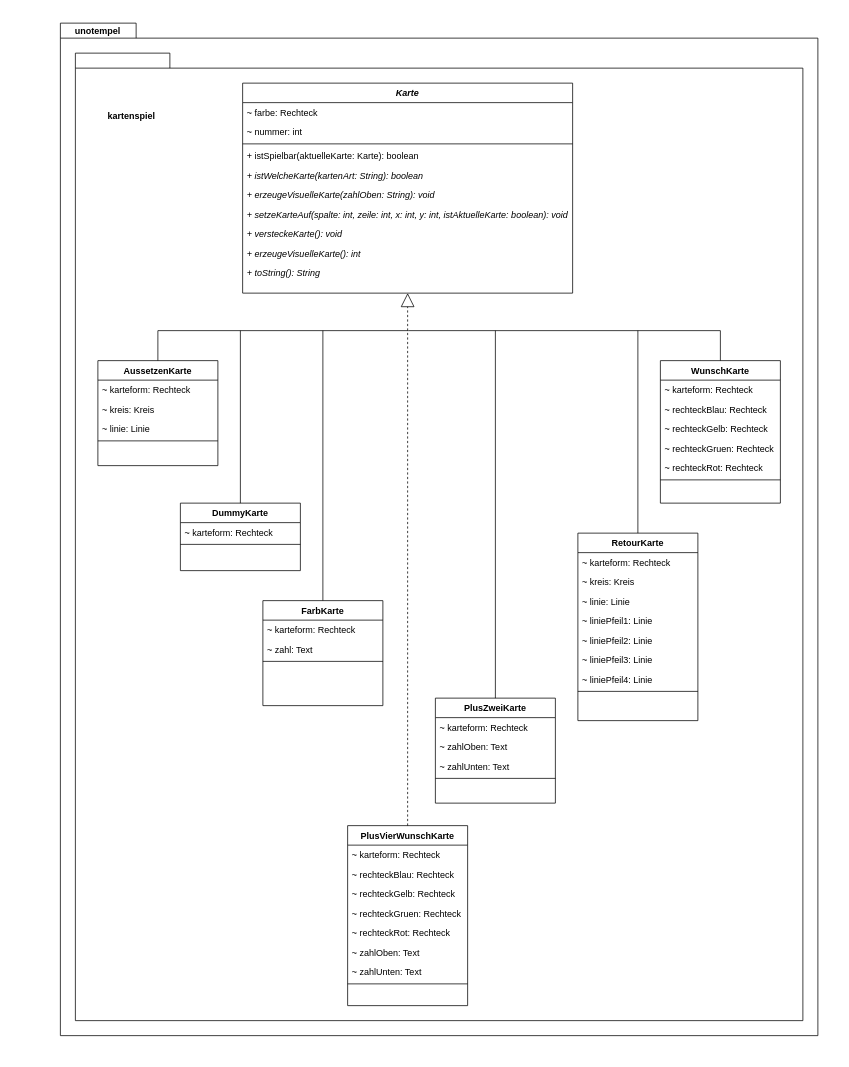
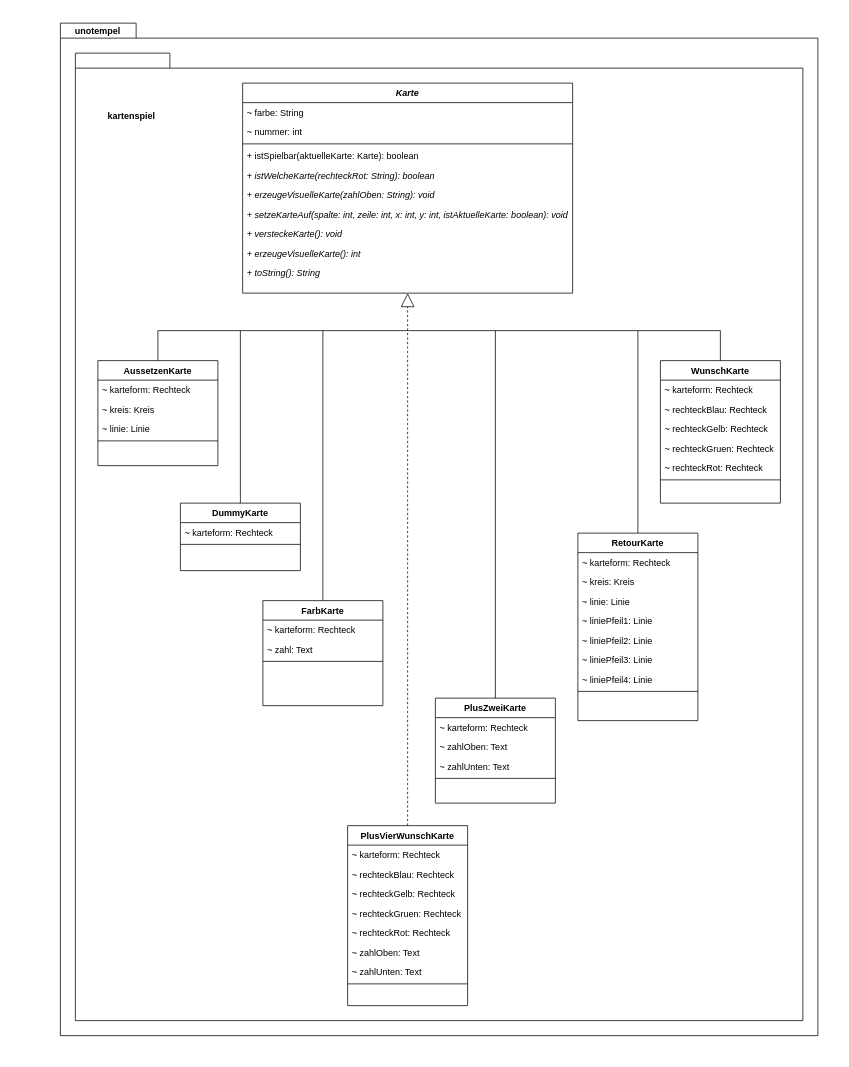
(286, 113) -> (280, 113)
(347, 176) -> (352, 176)
